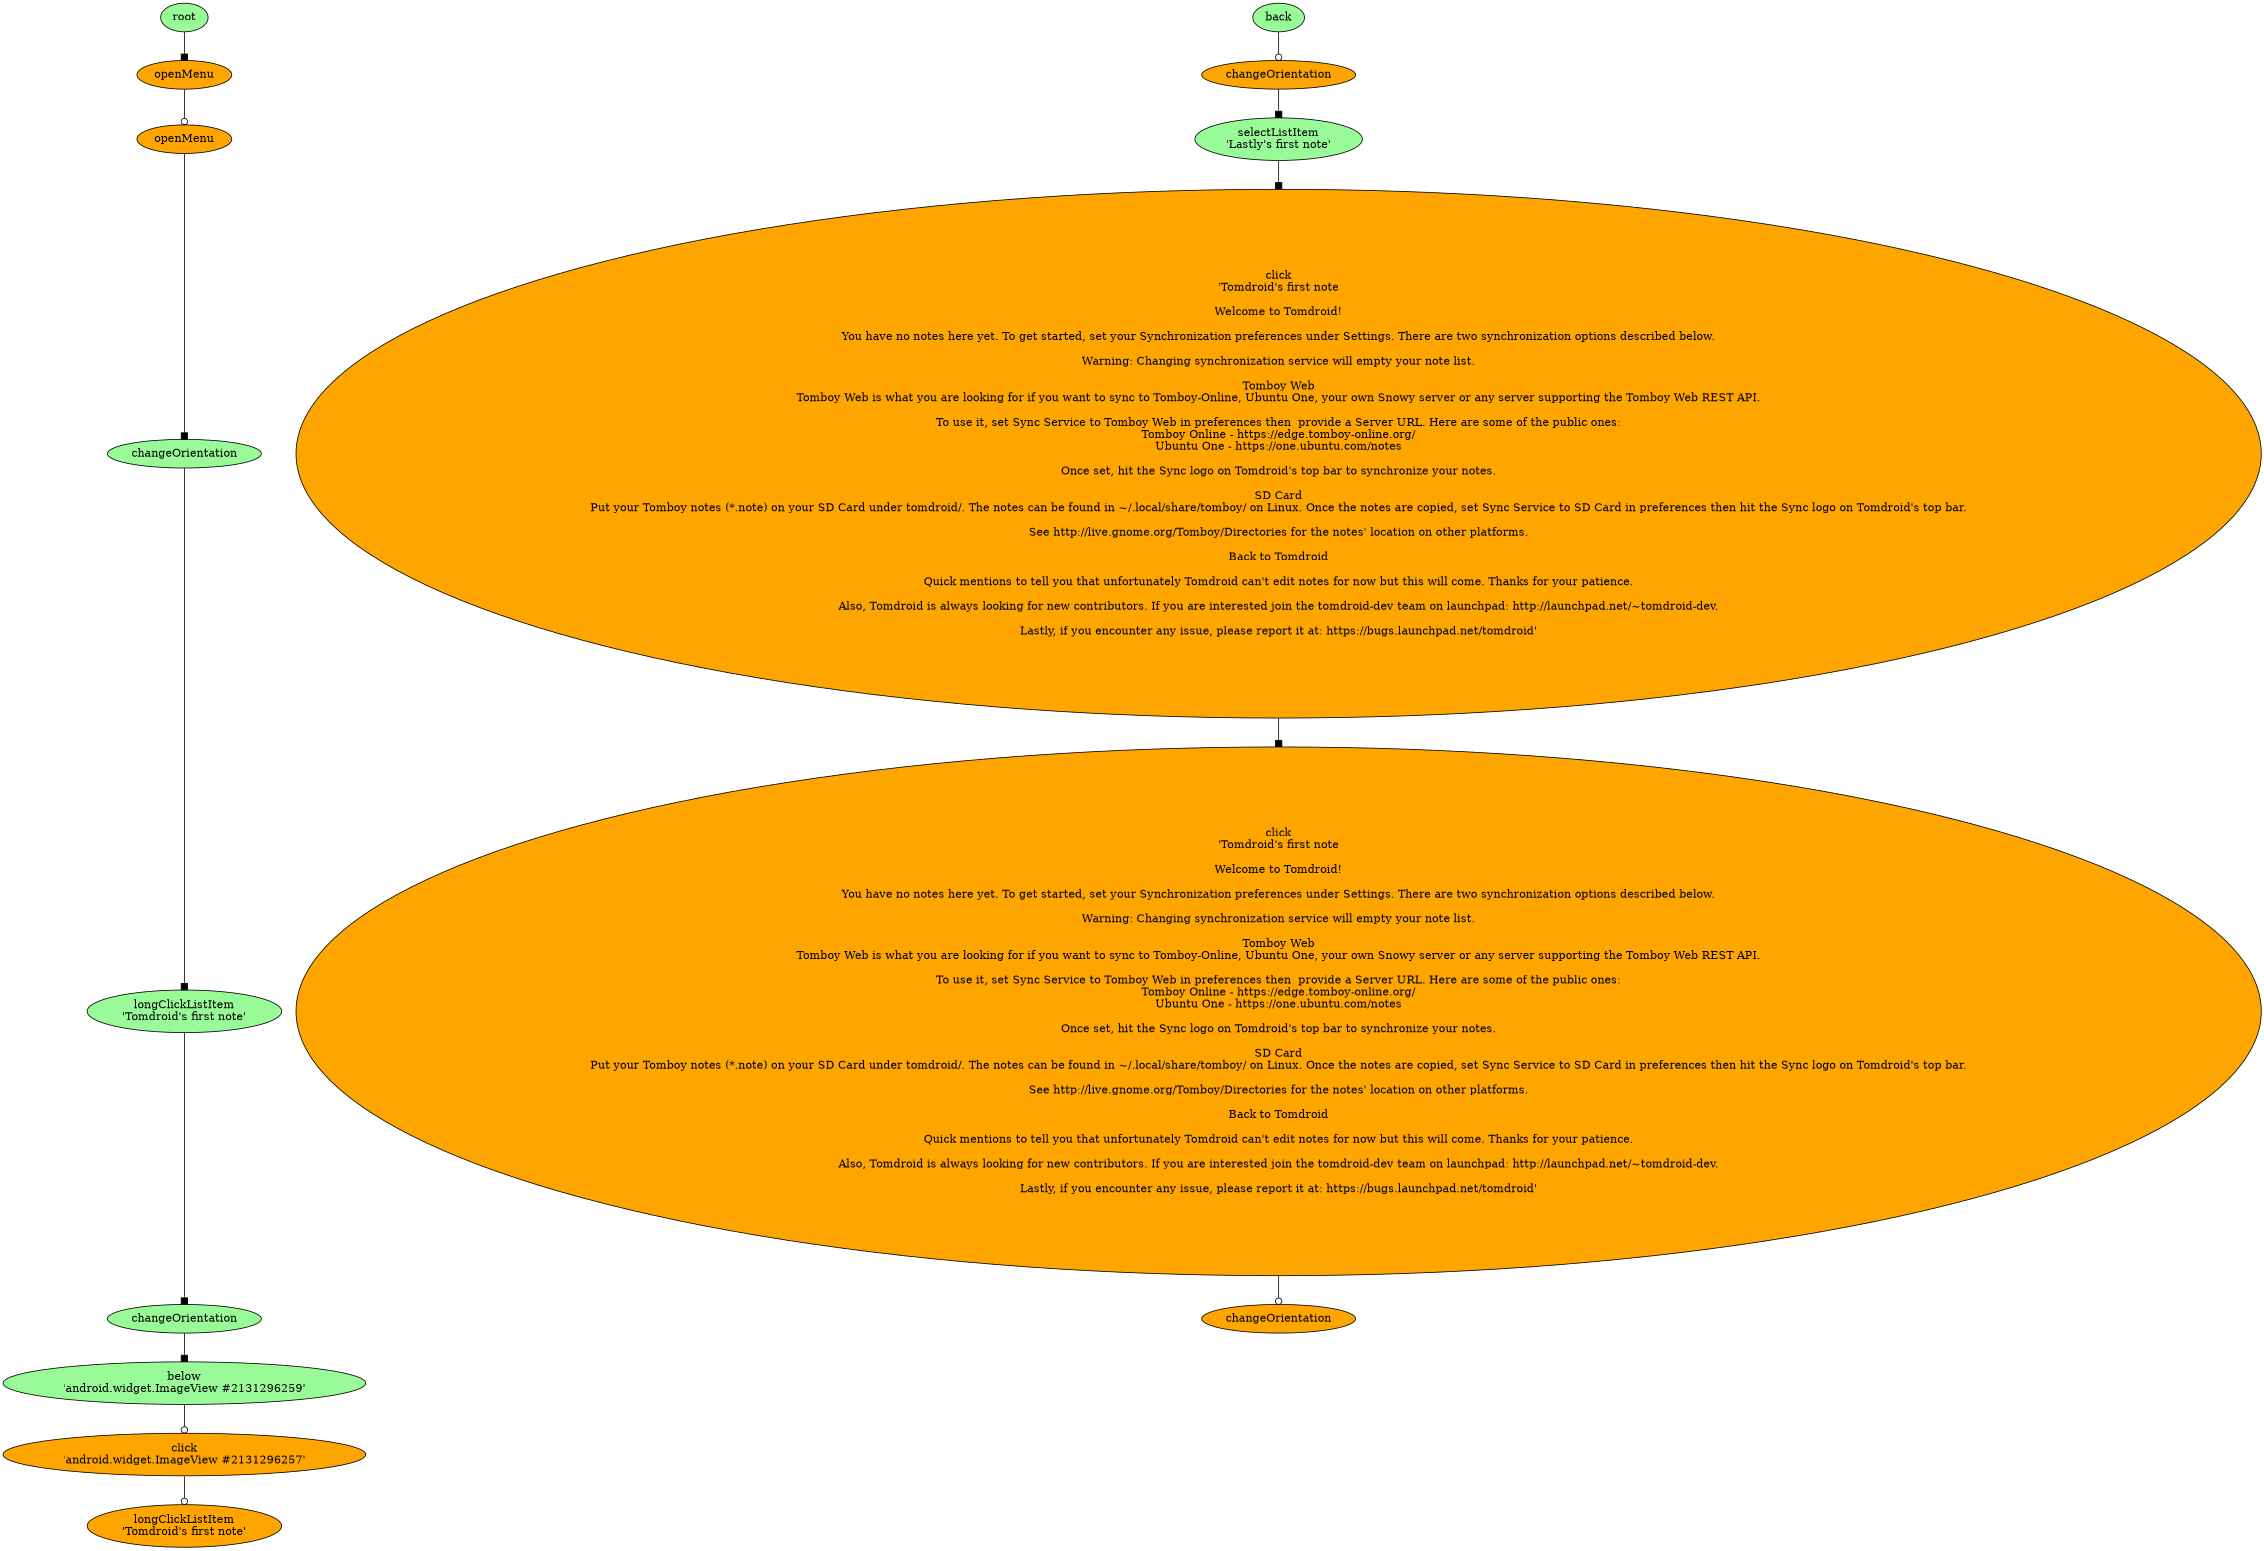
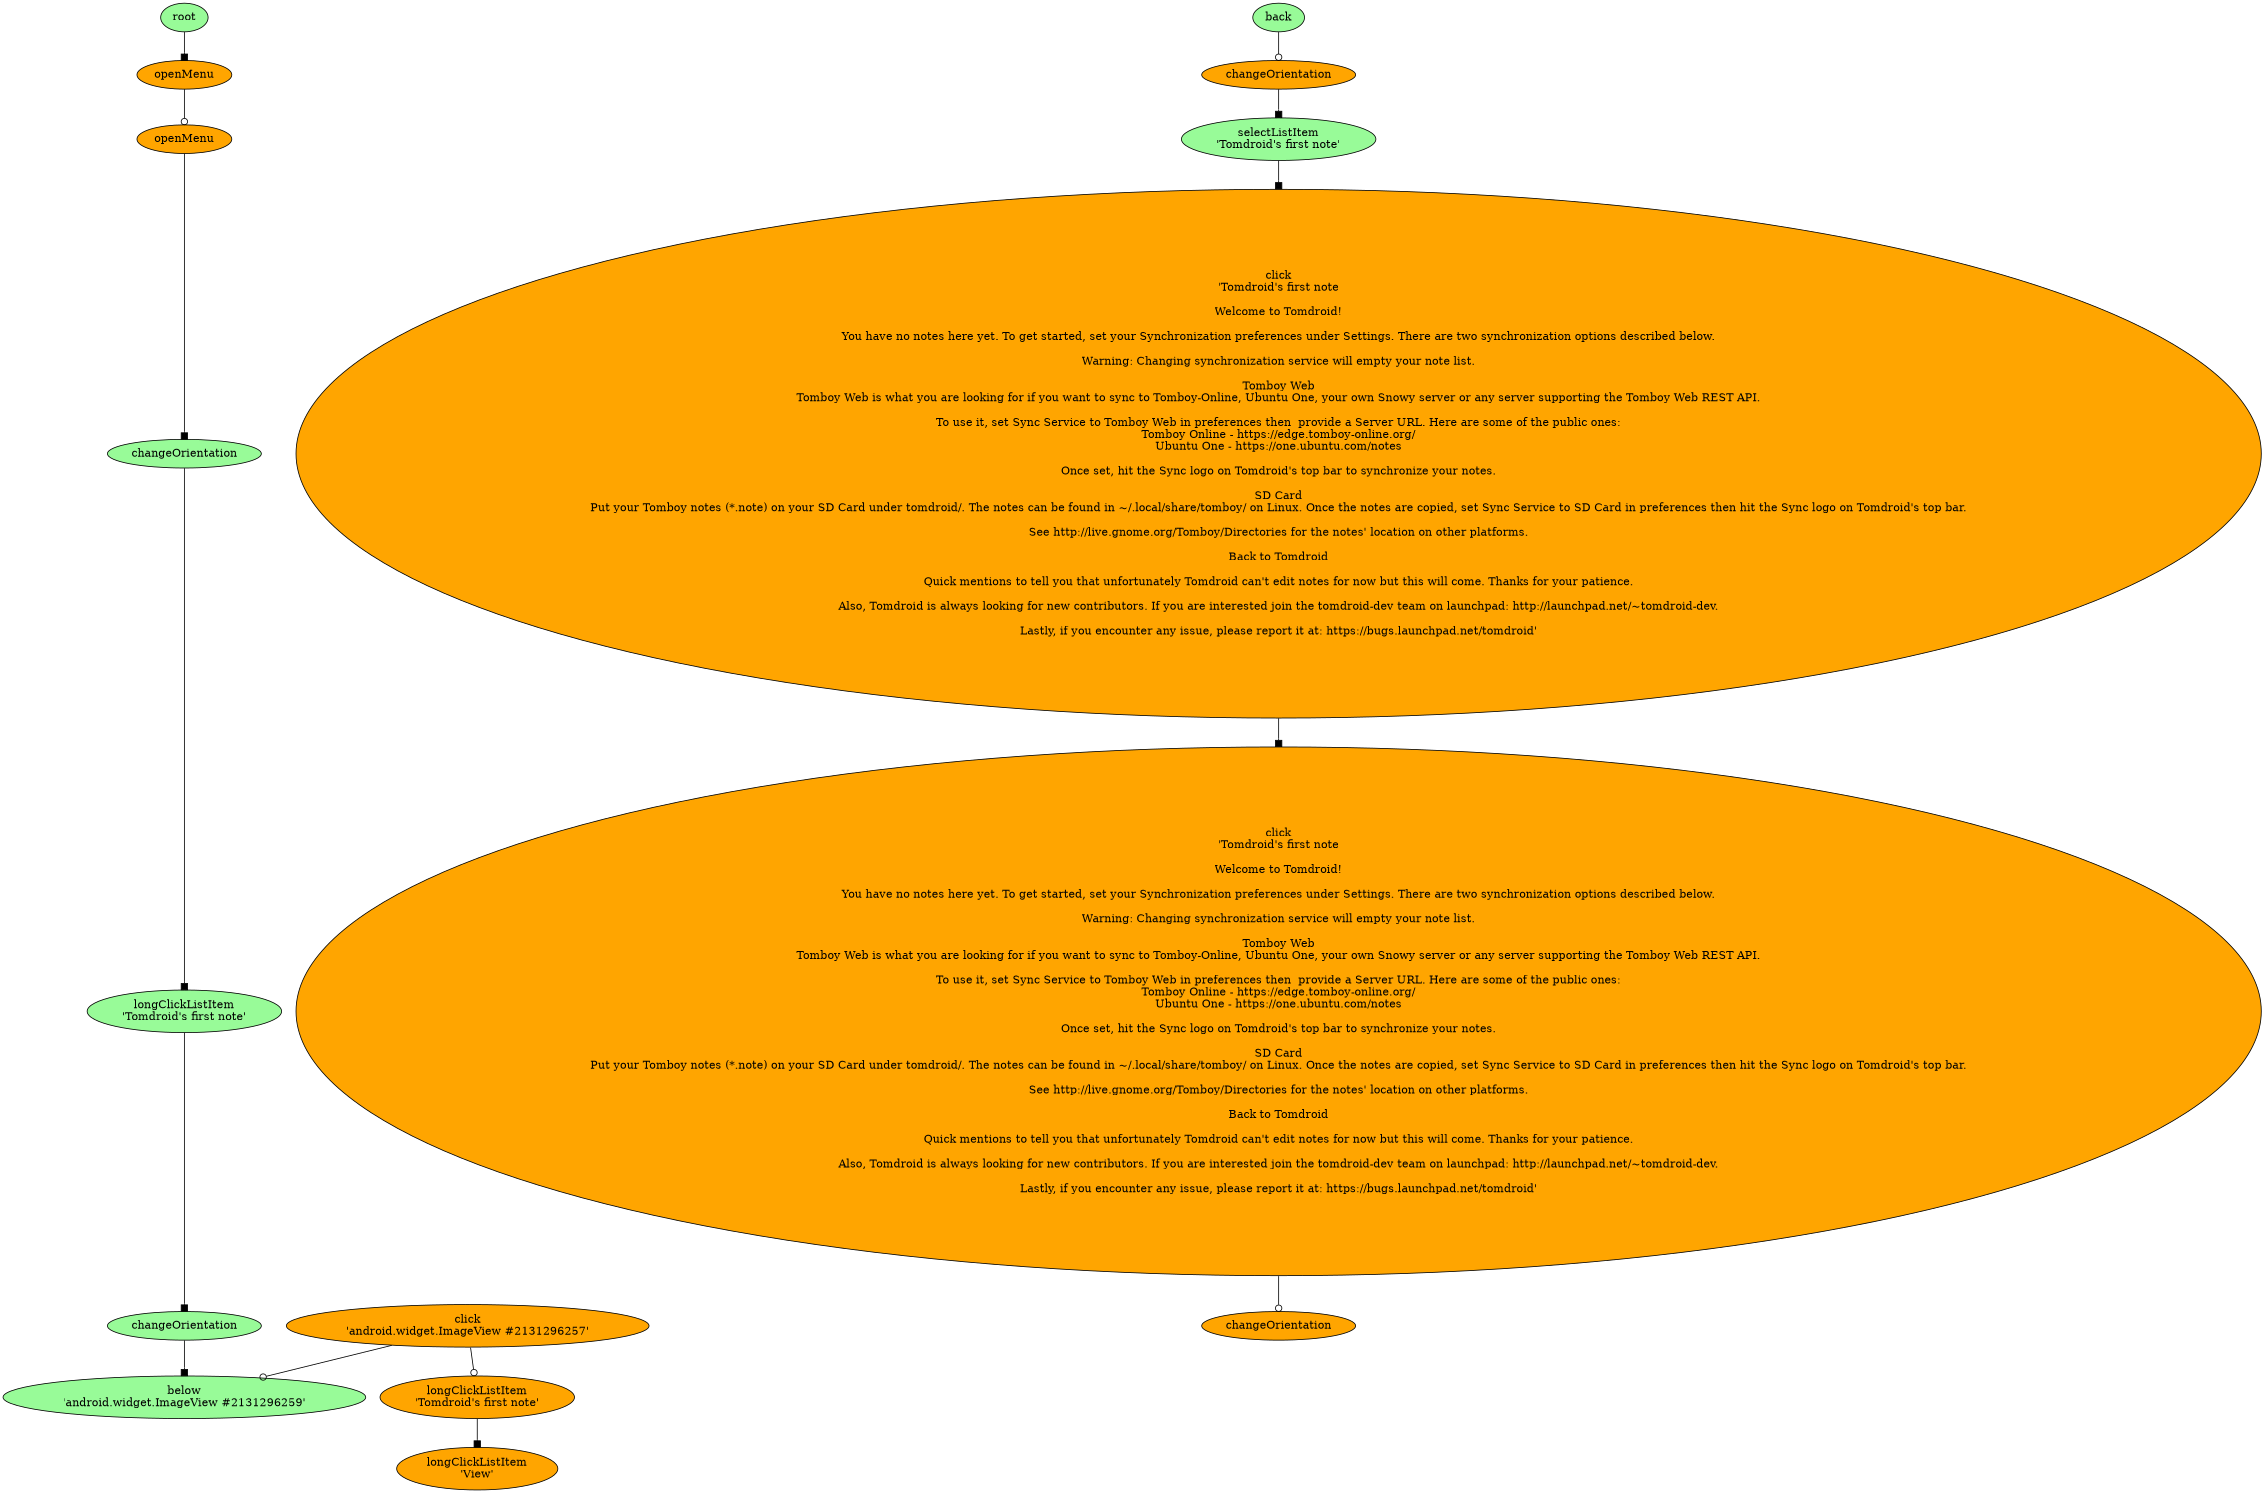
(1279, 139) -> (1279, 139)
(184, 1416) -> (329, 1361)
none -> (477, 1469)
